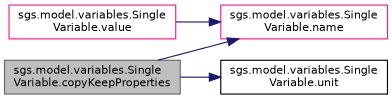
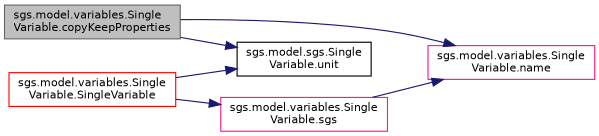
(92, 22) -> (304, 114)
(304, 77) -> (304, 59)
none -> (92, 90)
